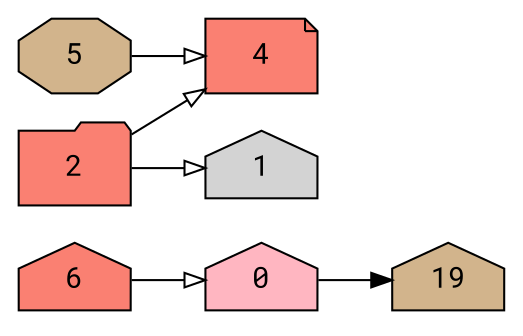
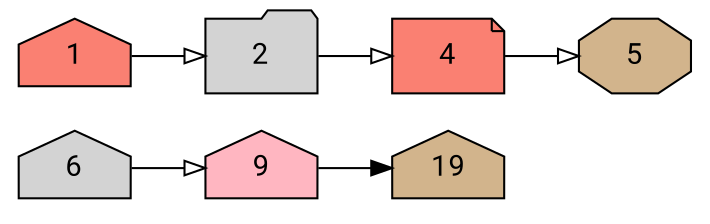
(158, 56) -> (531, 56)
(75, 168) -> (261, 56)
(158, 168) -> (158, 56)
(261, 168) -> (75, 56)
(75, 280) -> (75, 168)
(261, 280) -> (261, 168)
